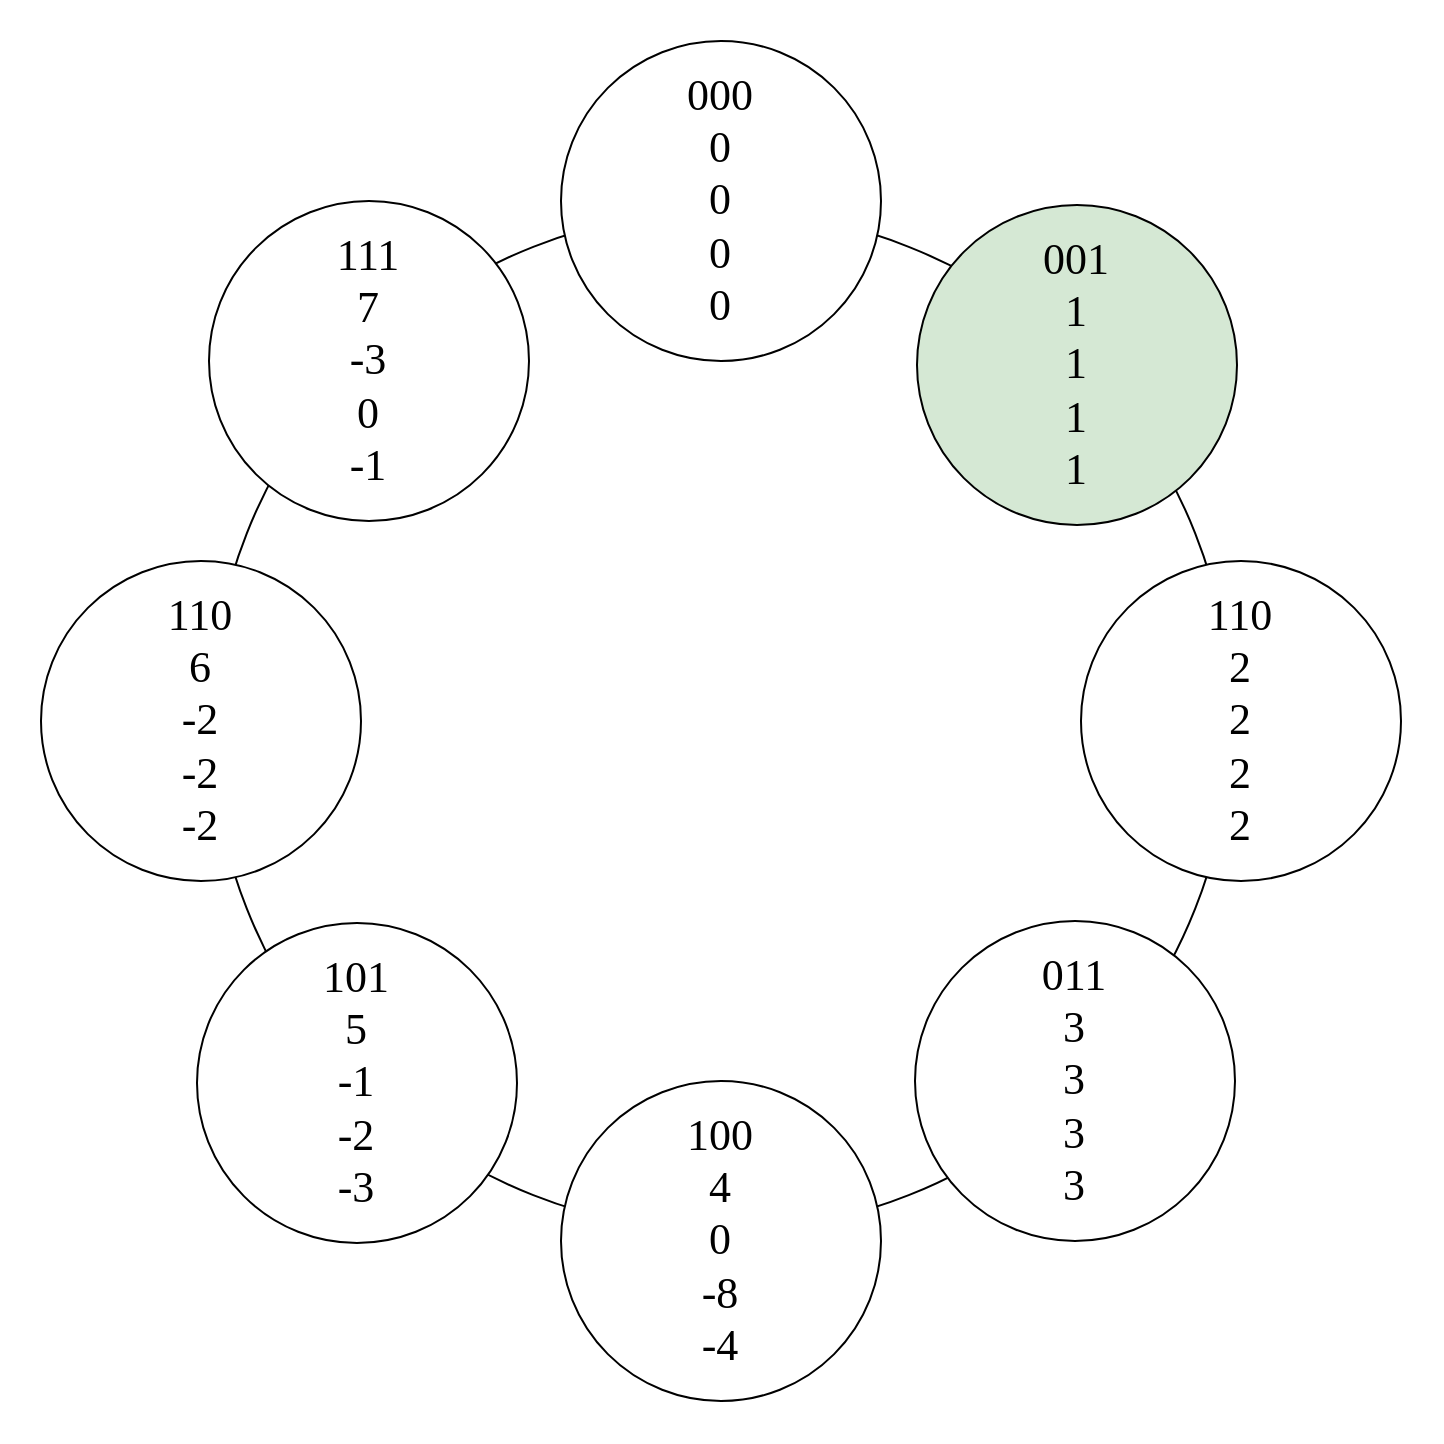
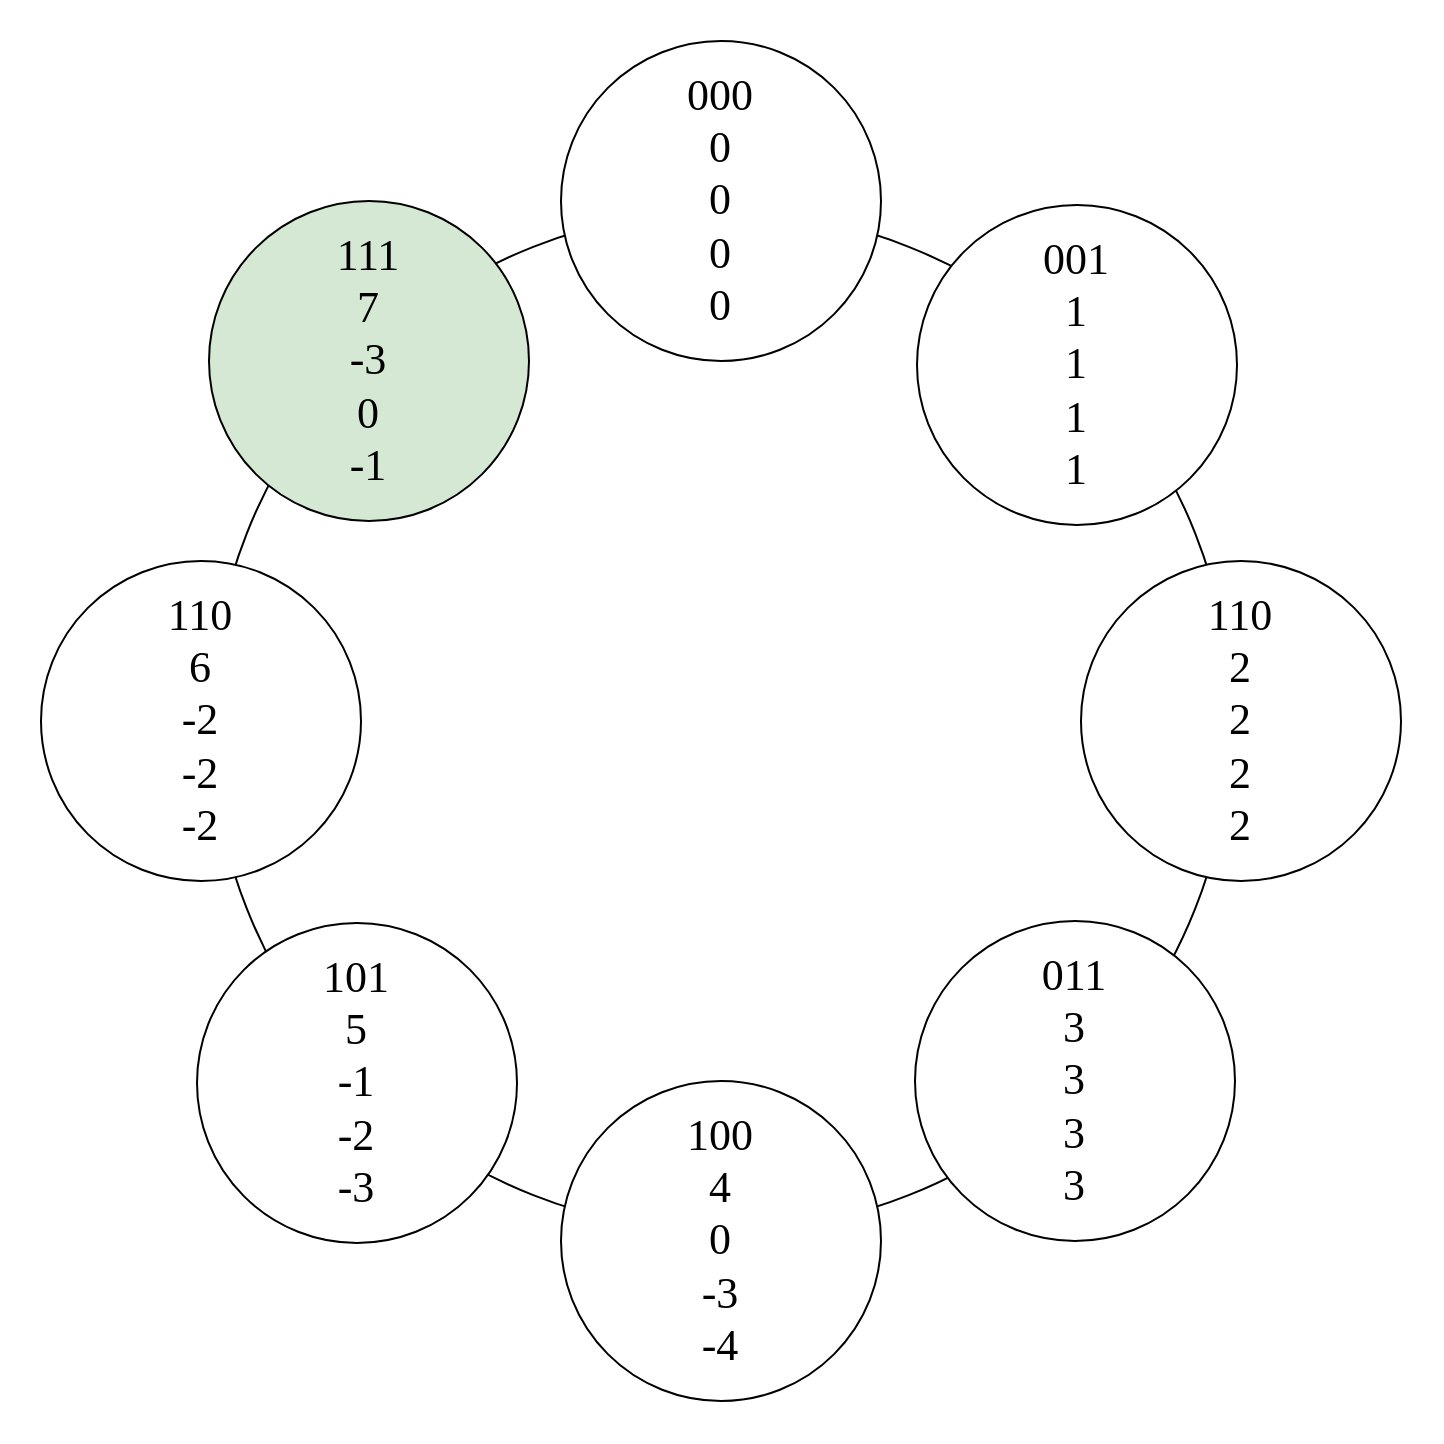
(369, 361) -> (369, 361)
(1077, 365) -> (1077, 365)
(721, 1241) -> (721, 1241)
